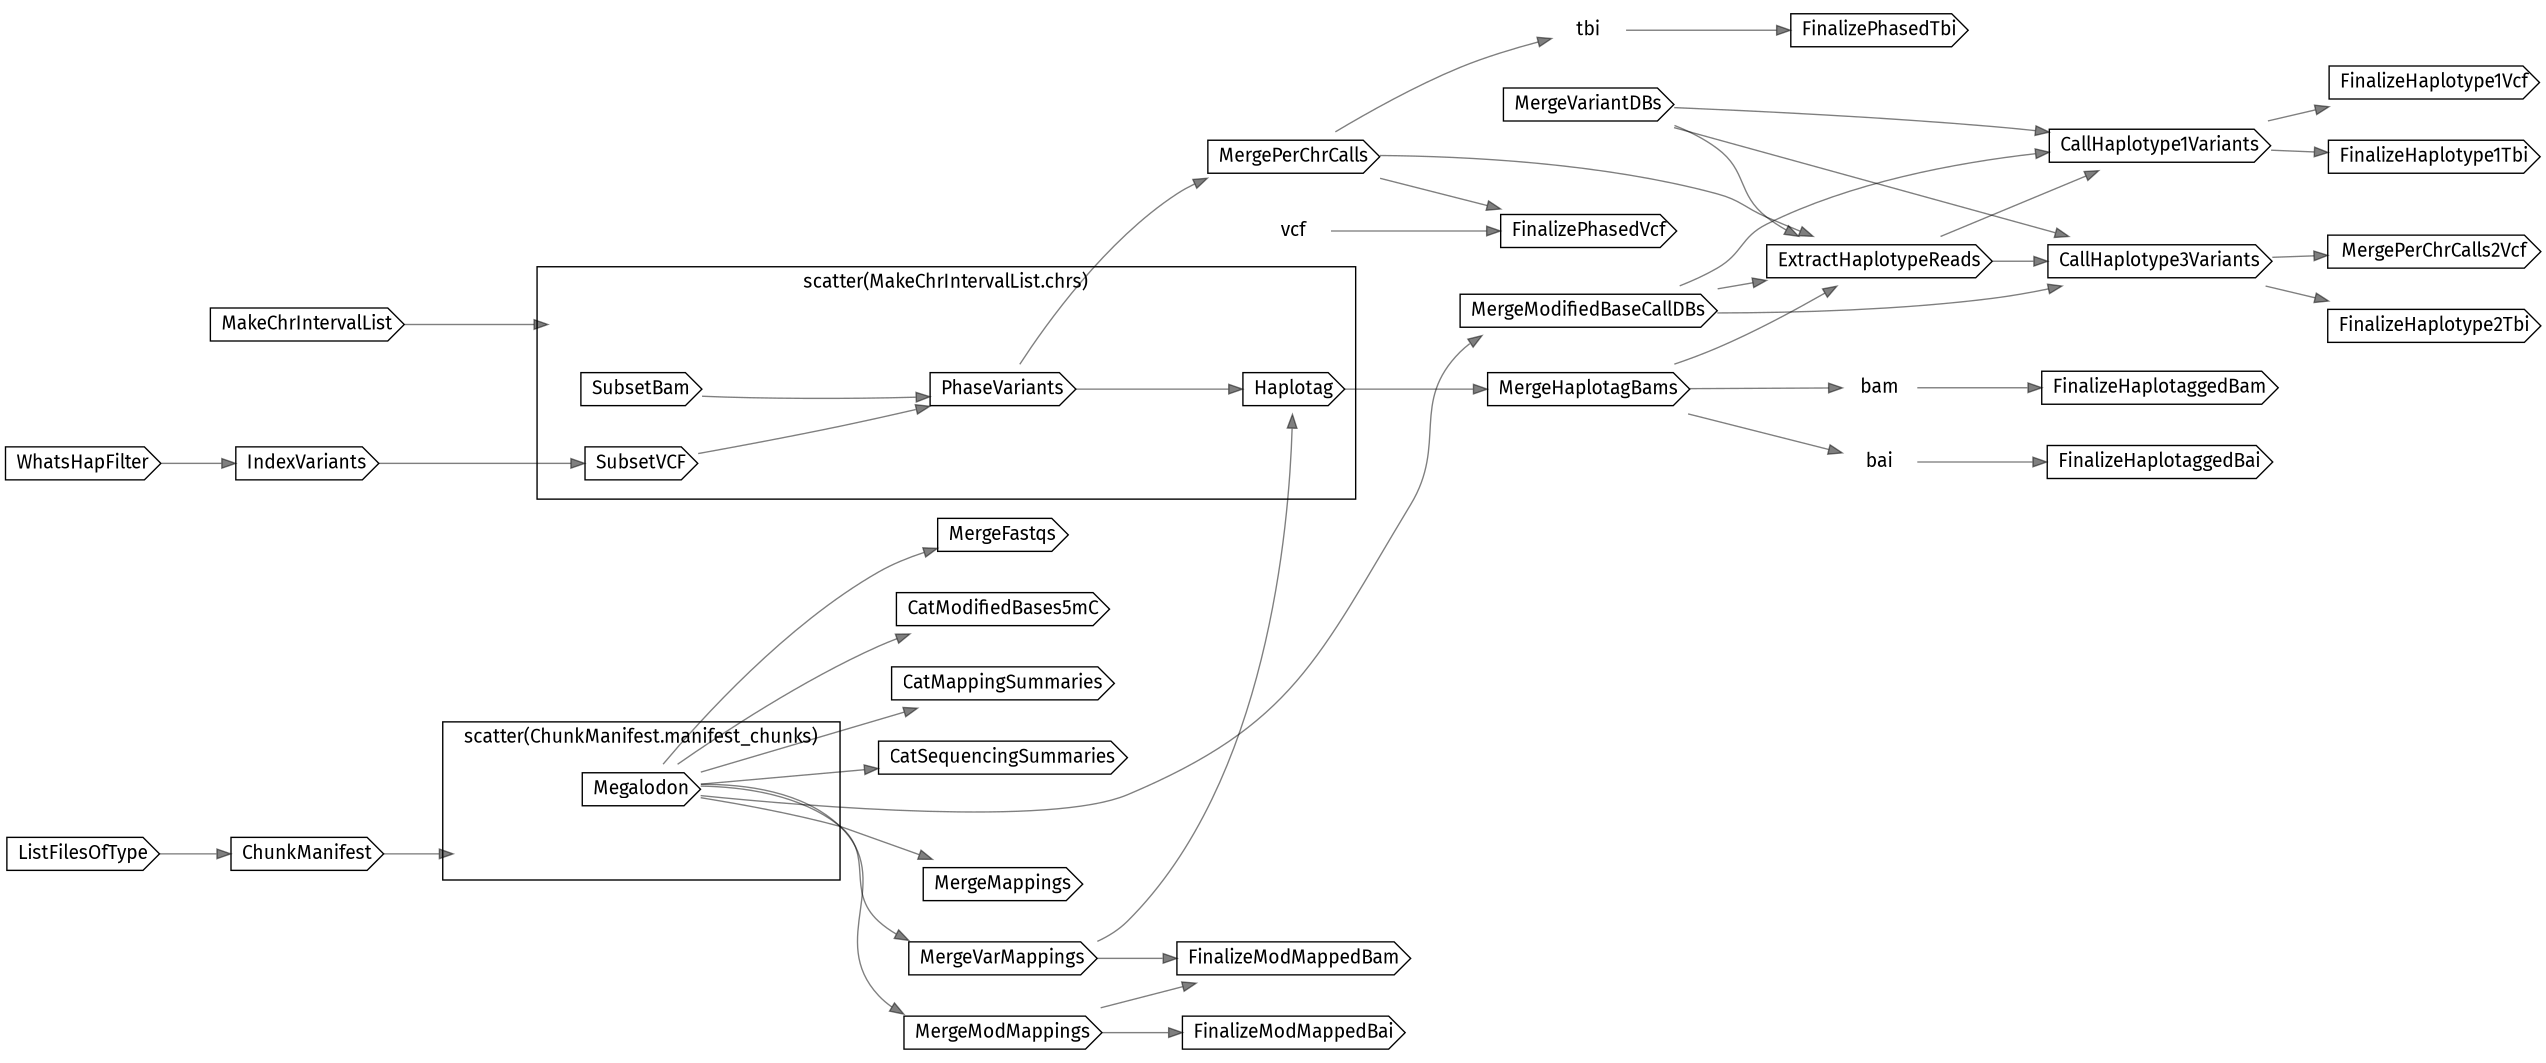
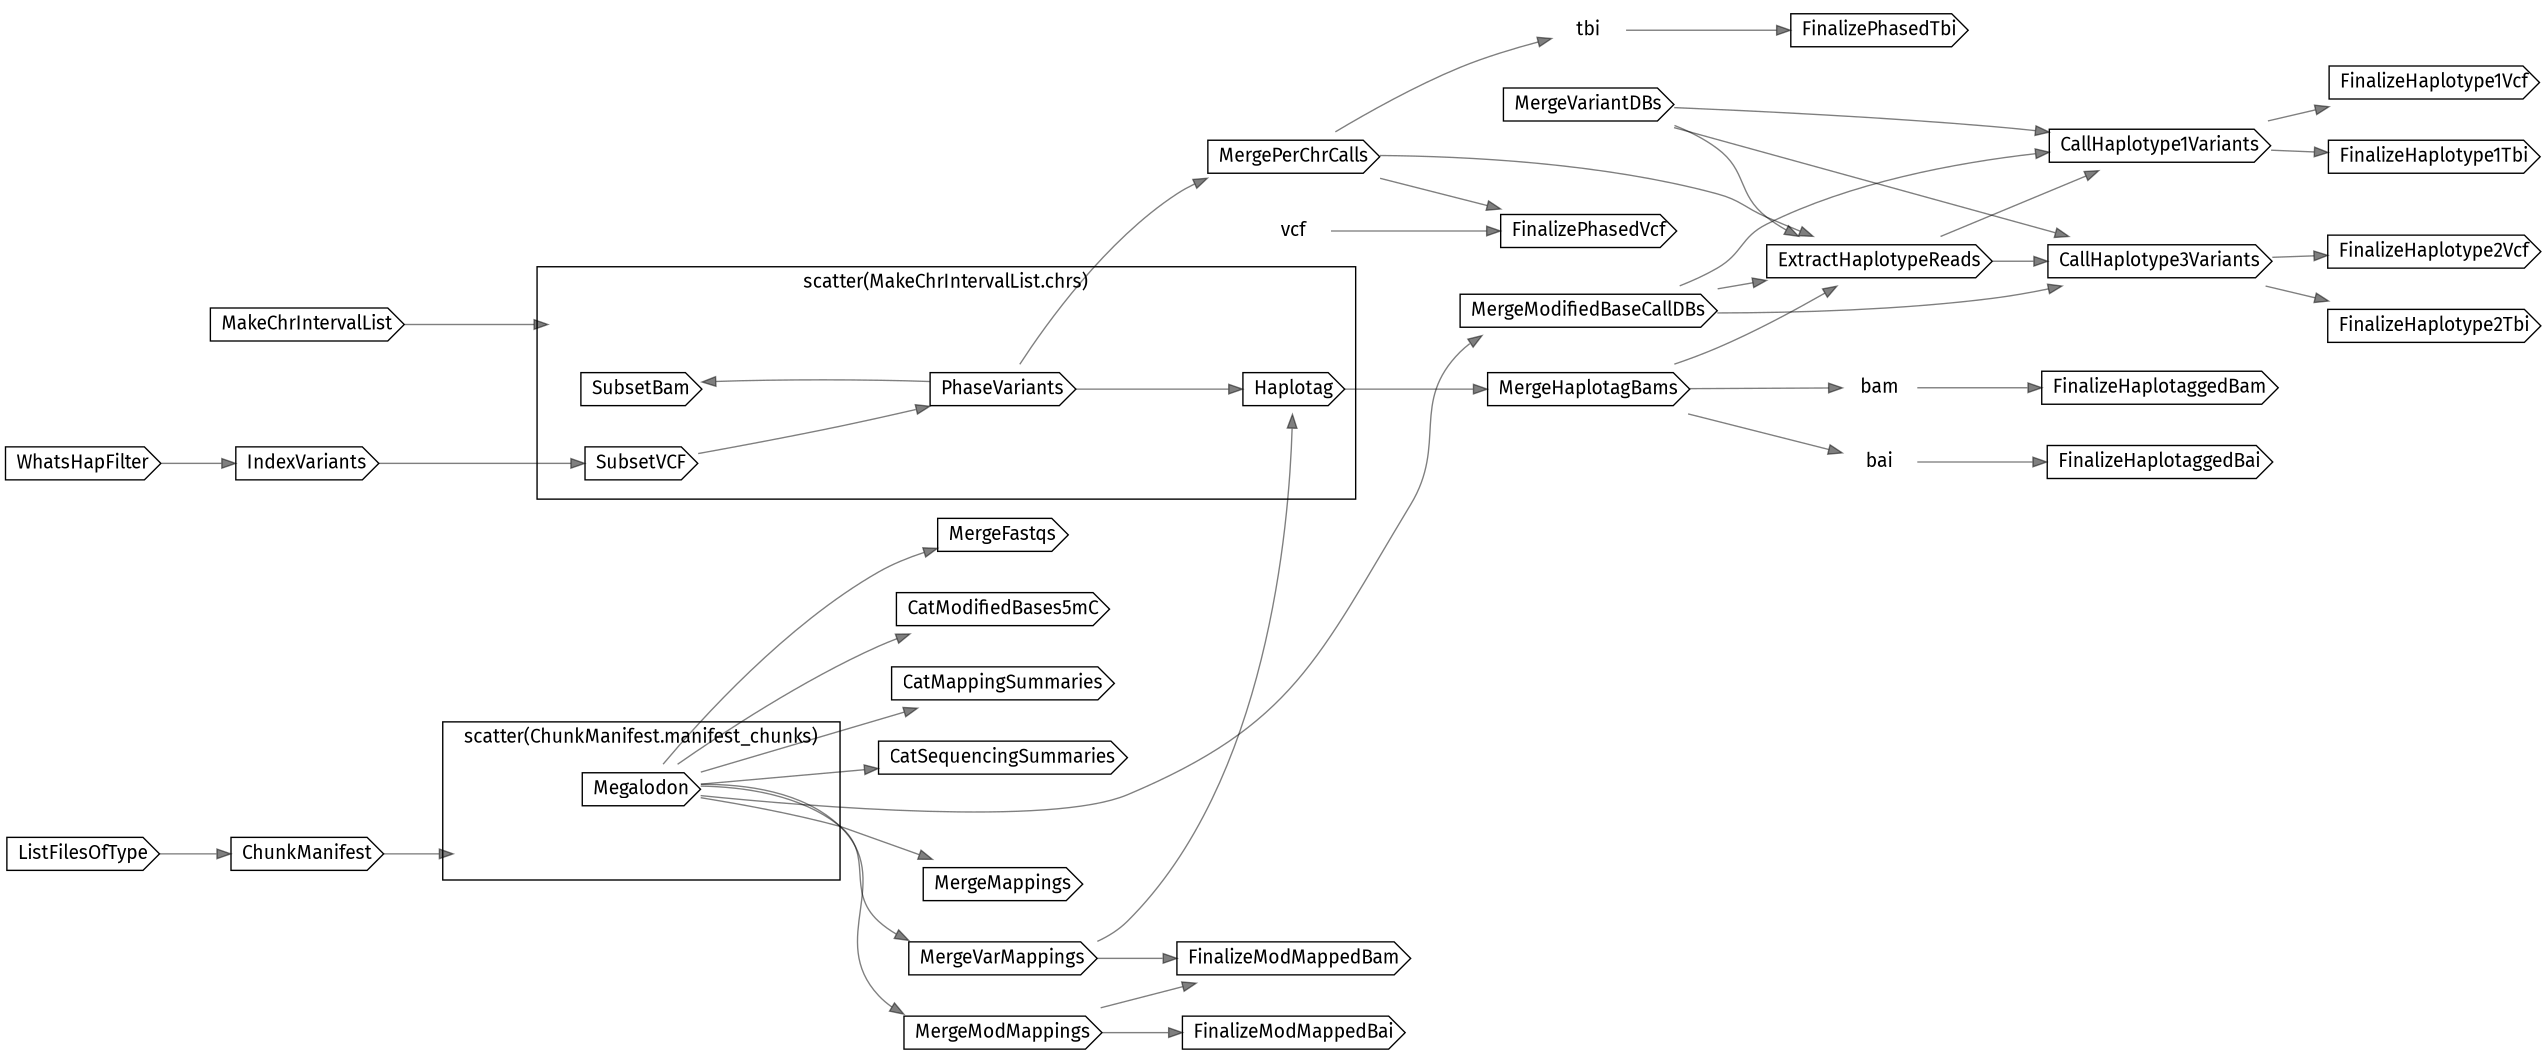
(2434, 252) -> (2434, 252)
(809, 398) -> (823, 380)
